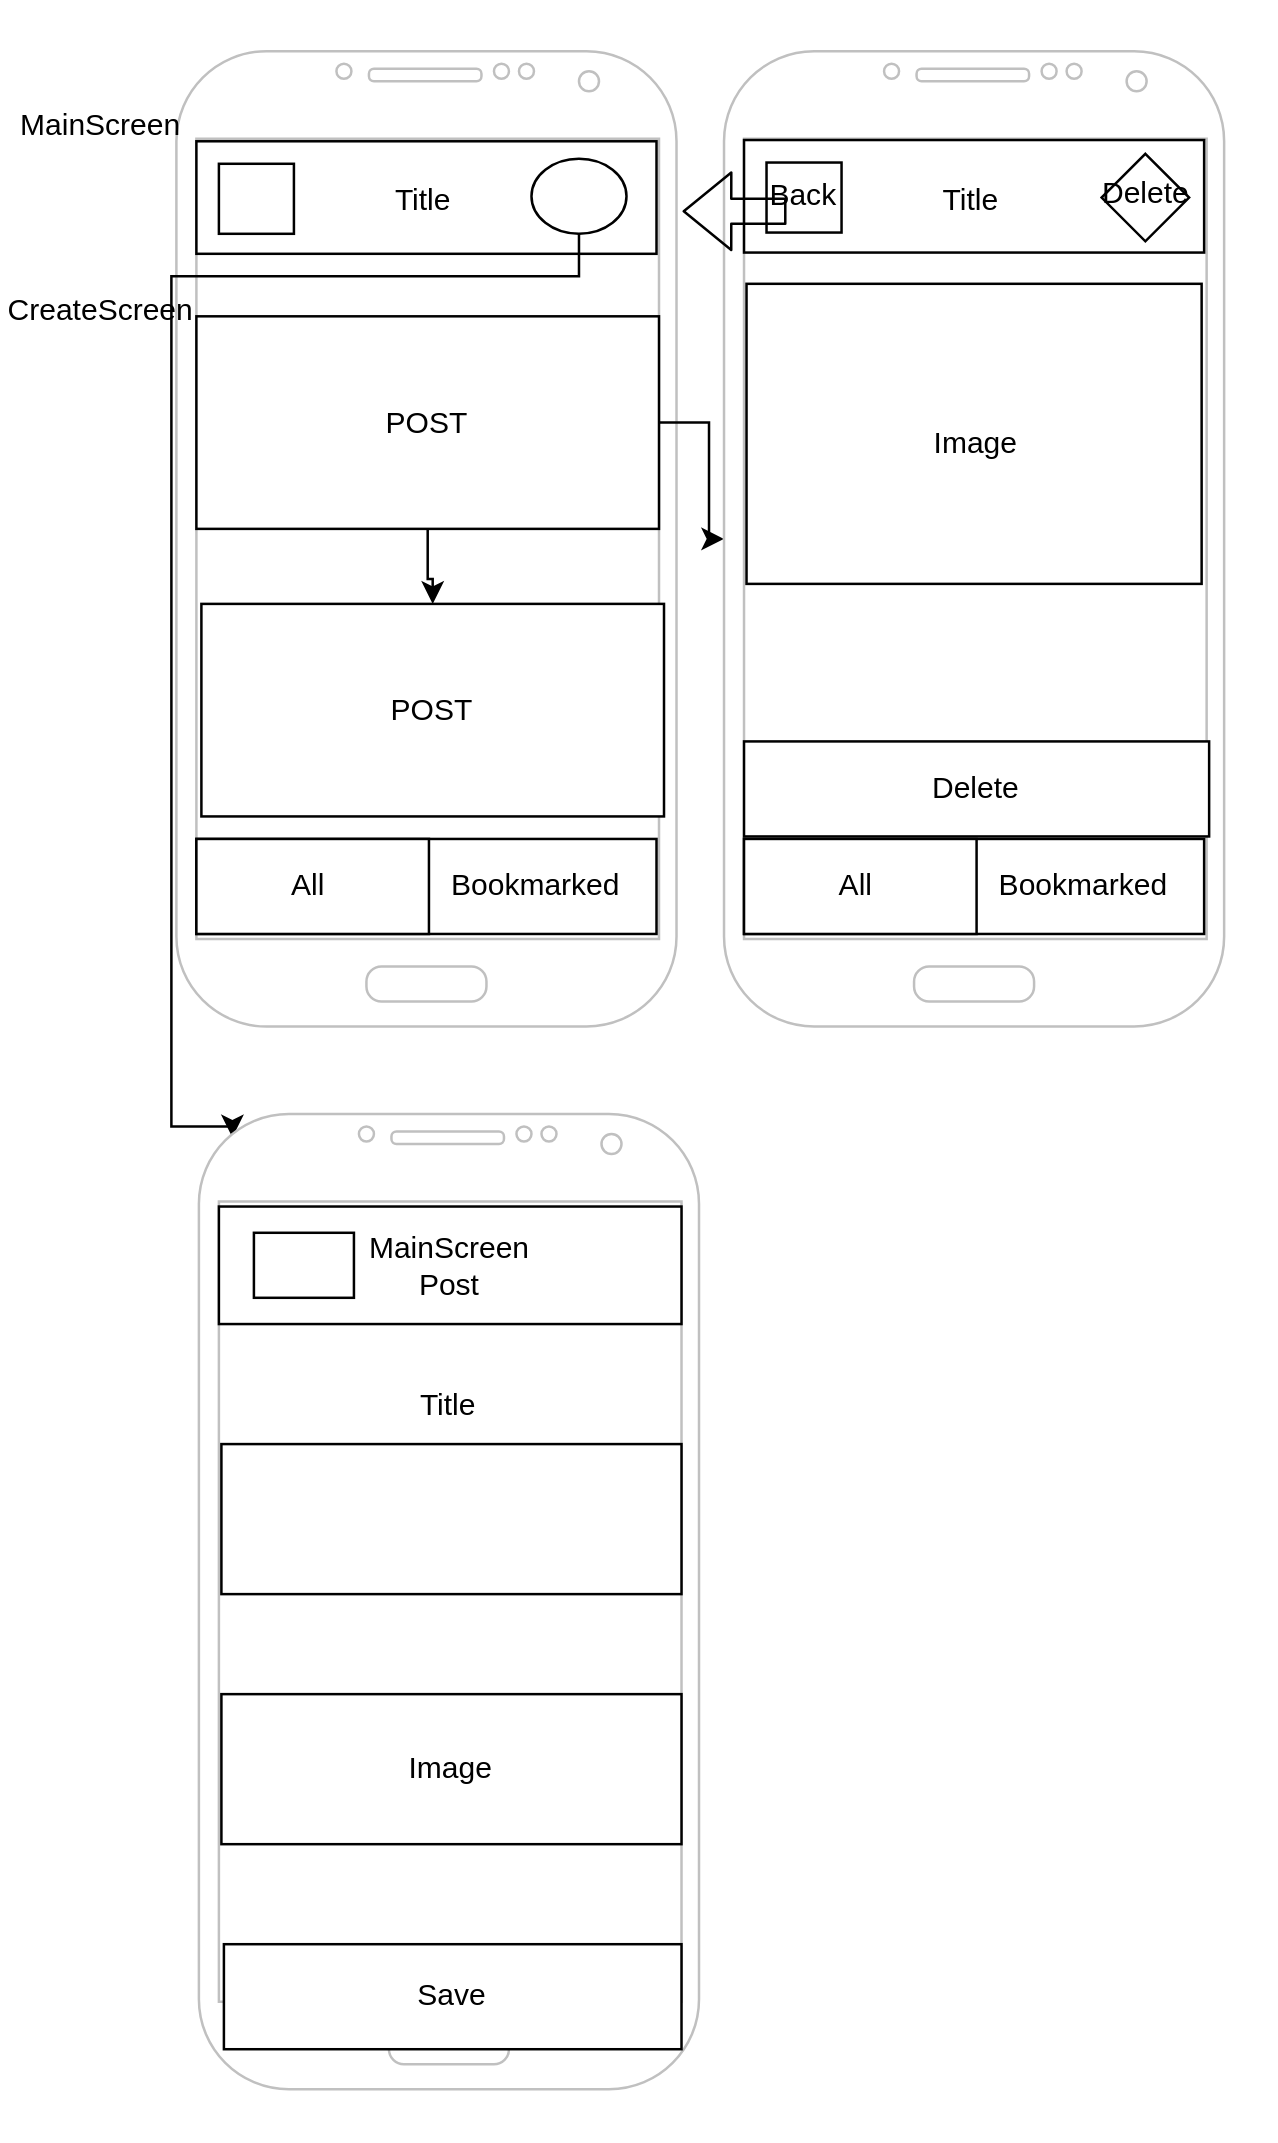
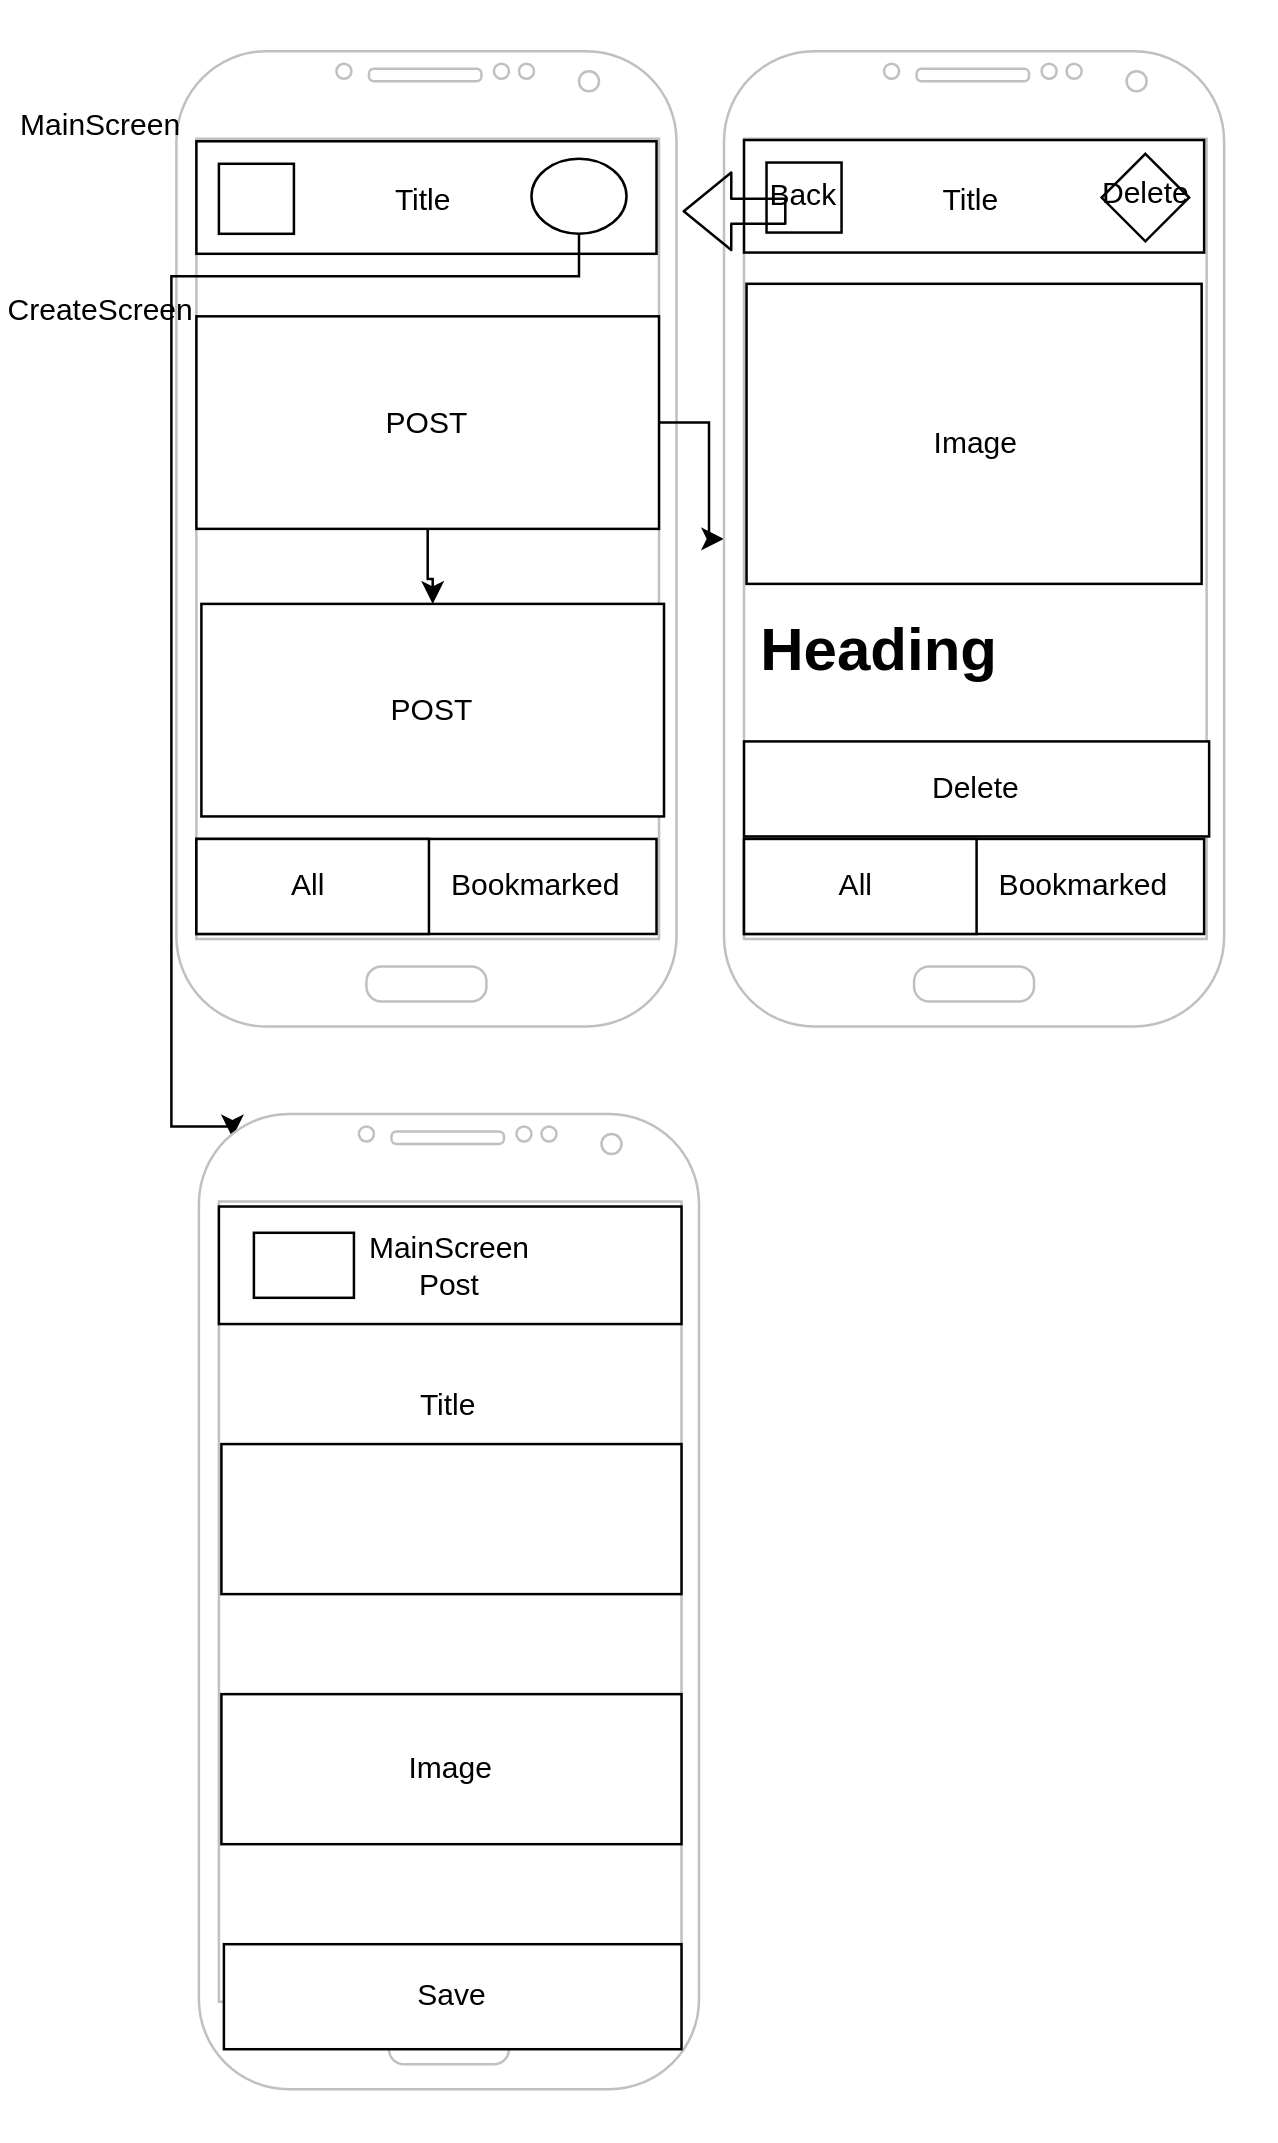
none -> (973, 656)
